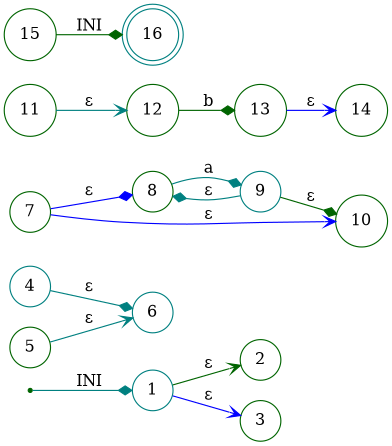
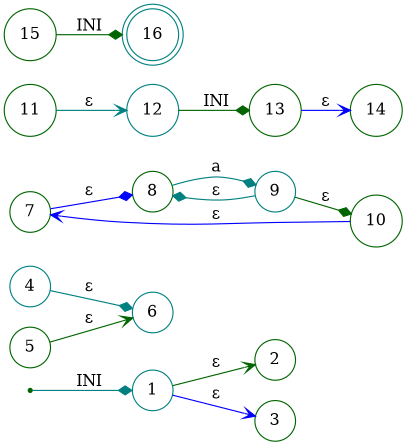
(209, 102) -> (216, 102)
(153, 110) -> (153, 110)
(187, 224) -> (206, 224)
(86, 332) -> (86, 332)
